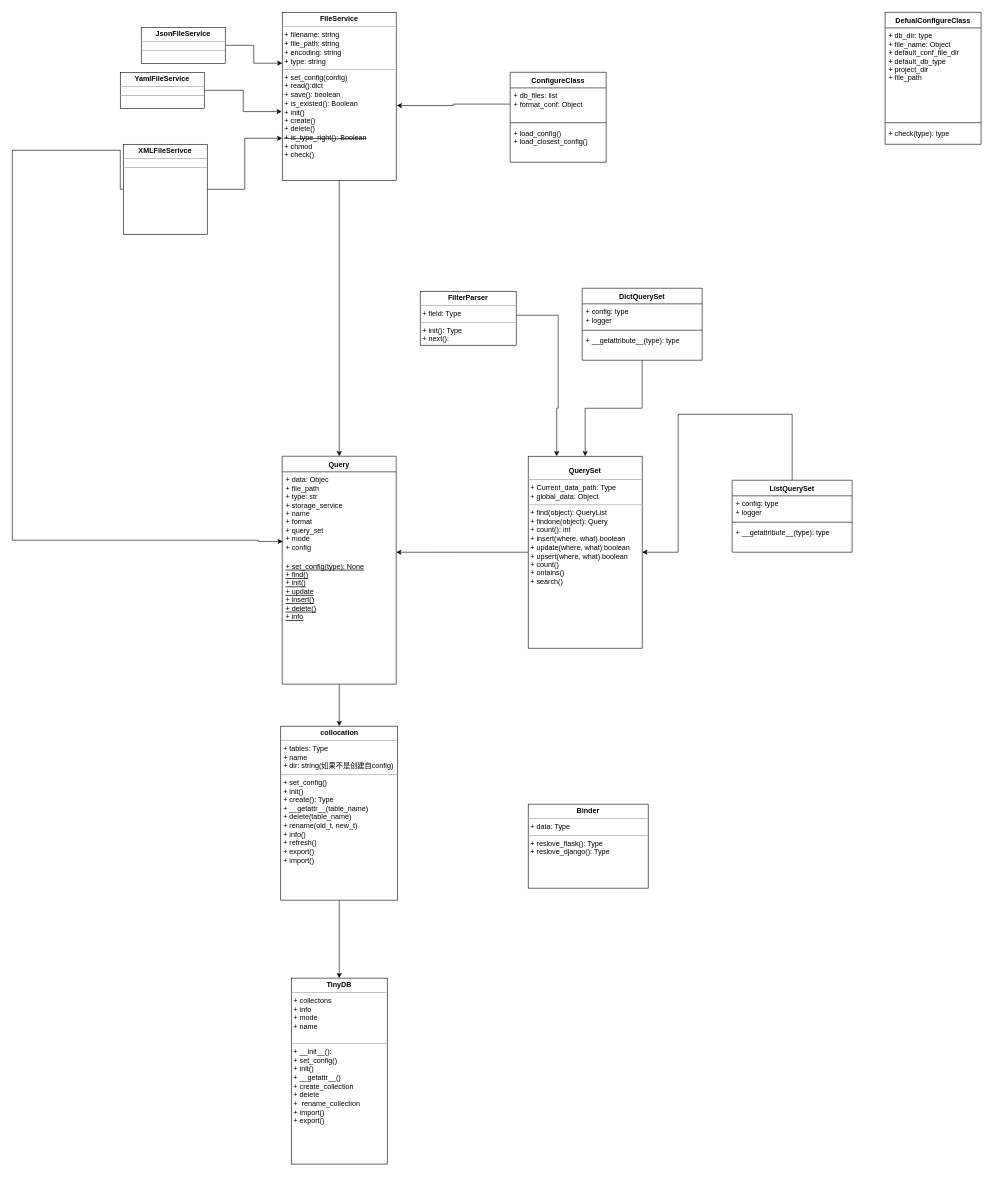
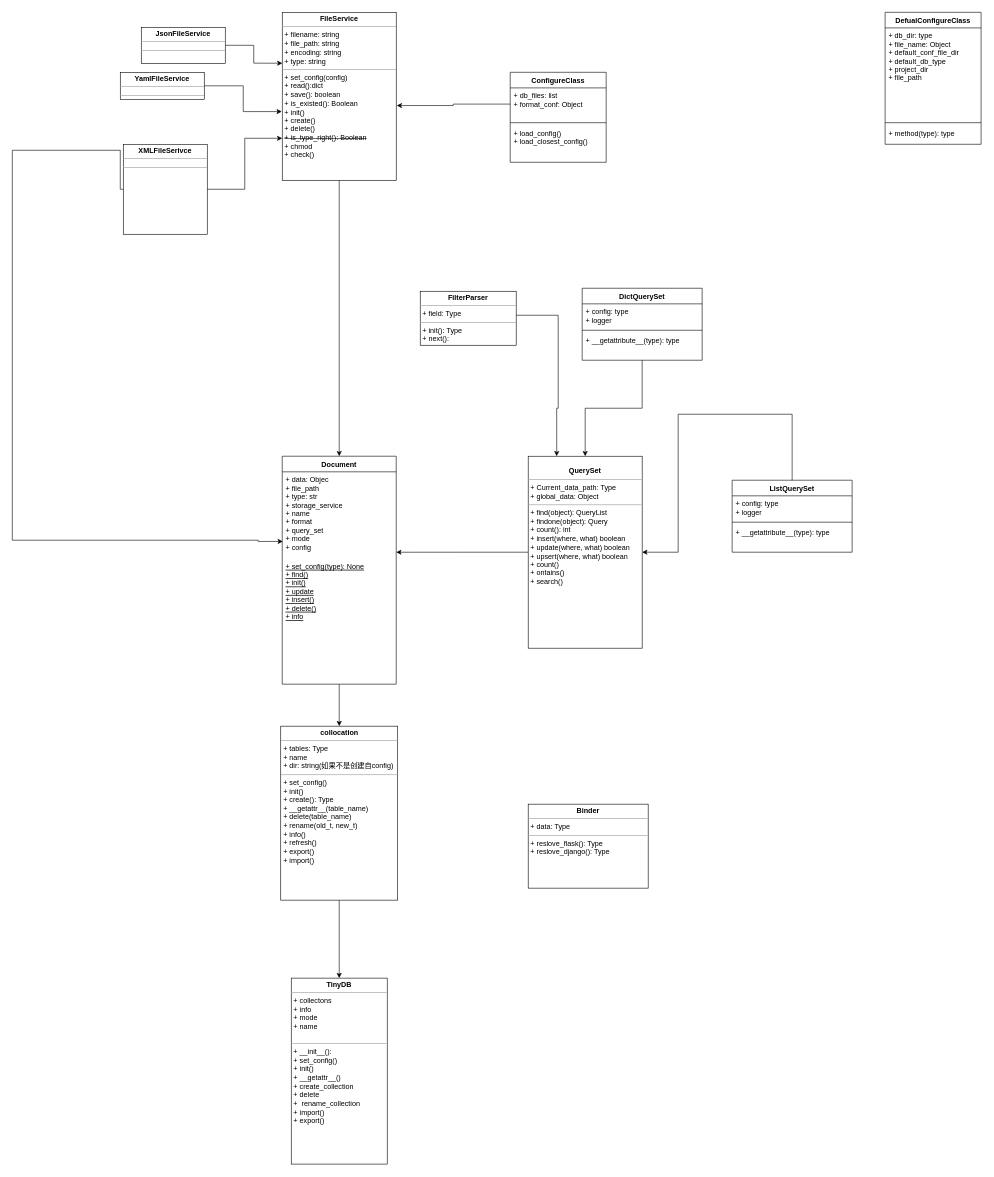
(162, 90) -> (162, 86)
(924, 133) -> (926, 133)
(339, 464) -> (339, 464)
